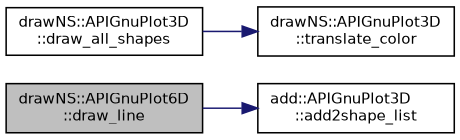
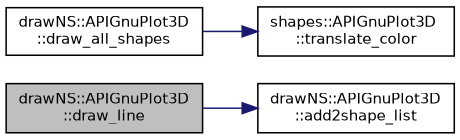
(356, 31) -> (356, 31)
(104, 108) -> (104, 108)
(356, 108) -> (356, 108)
